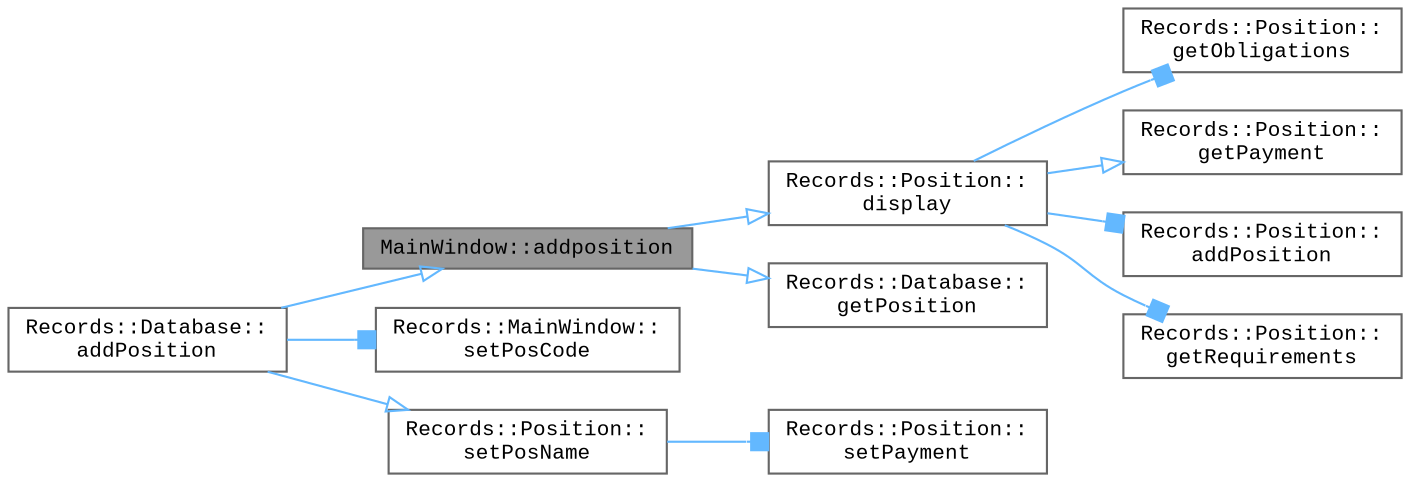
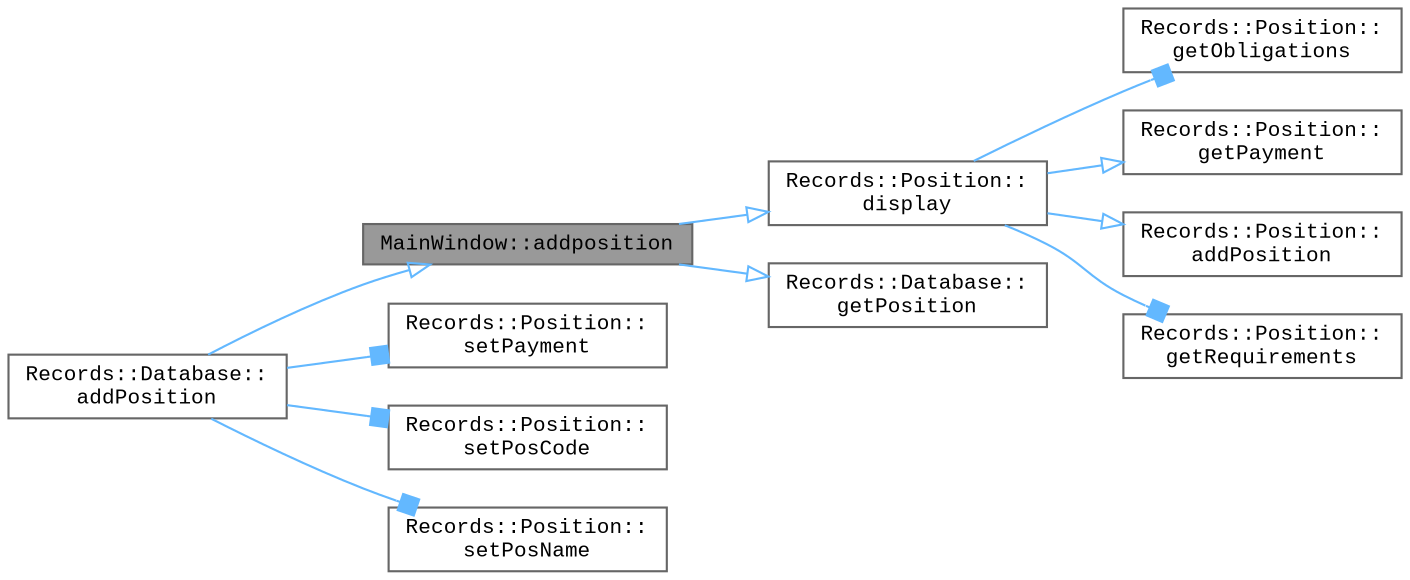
(1075, 217) -> (1075, 217)
(528, 340) -> (528, 437)
(327, 388) -> (302, 463)
(707, 442) -> (327, 362)
